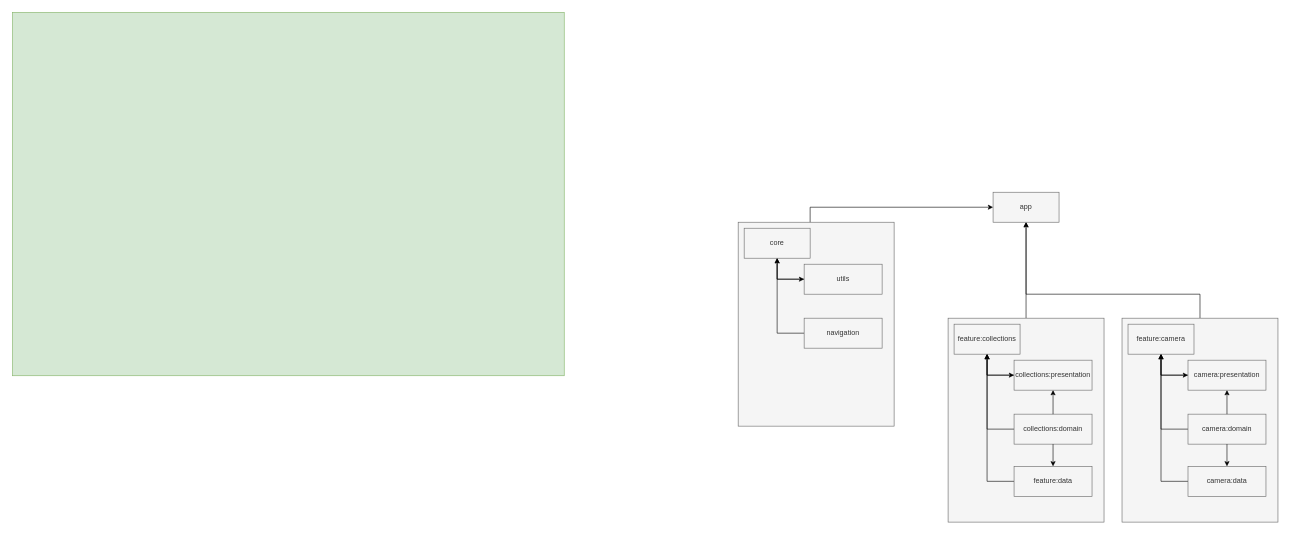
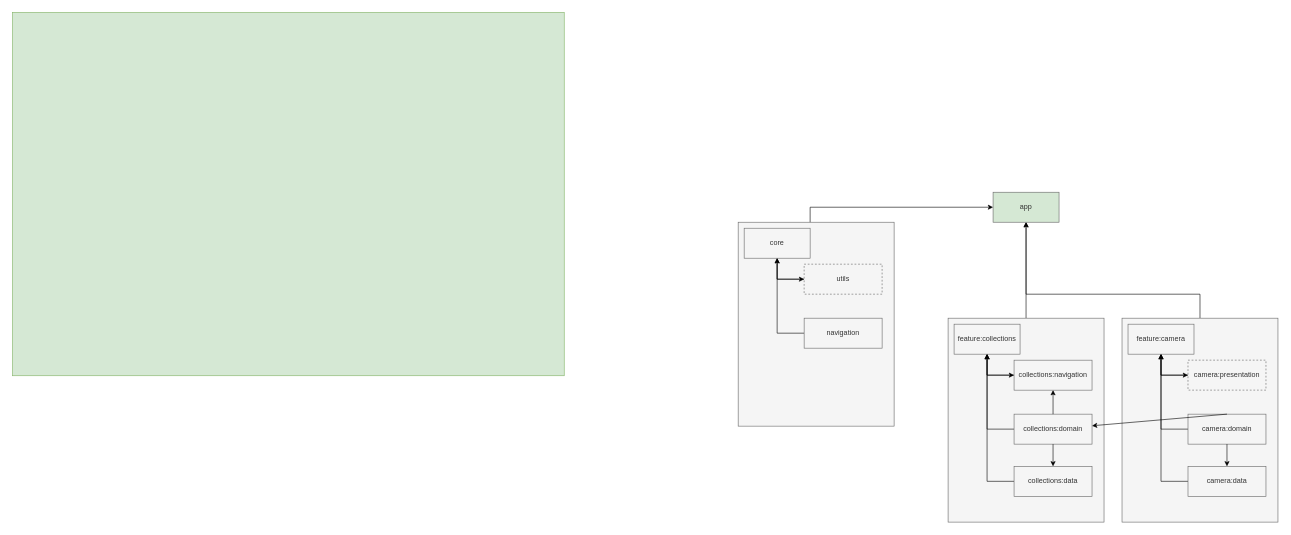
(1026, 207) -> (1026, 207)
(843, 279) -> (843, 279)
(1053, 375) -> (1053, 375)
(1227, 375) -> (1227, 375)
(1227, 395) -> (1155, 421)
(1053, 482) -> (1053, 482)
